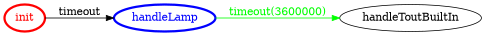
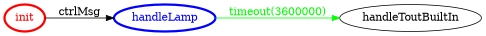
(80, 12) -> (80, 12)
